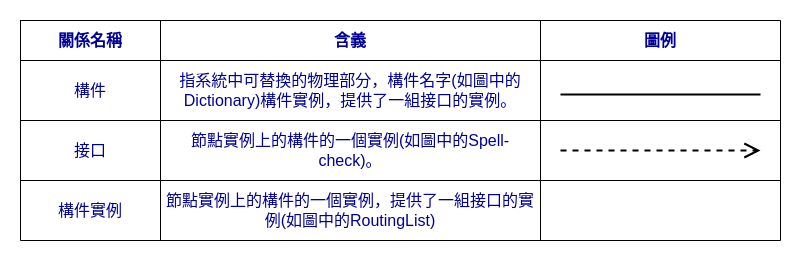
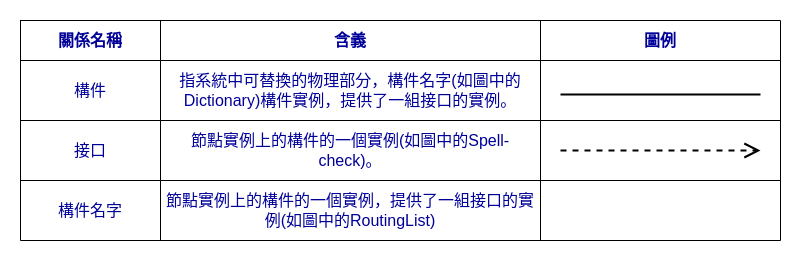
(91, 211) -> (91, 211)
